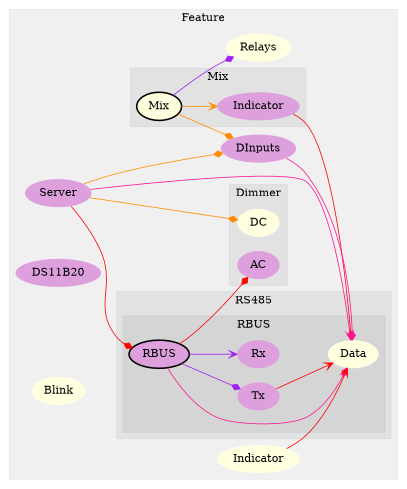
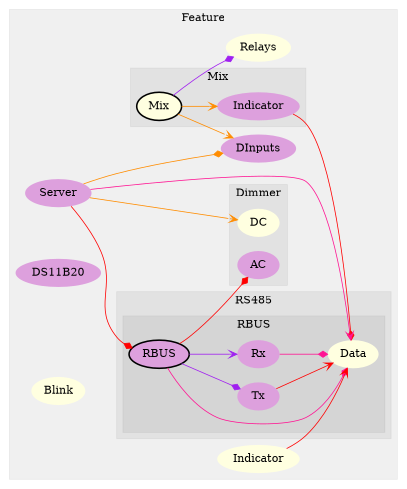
(195, 122) -> (195, 122)
(159, 208) -> (159, 208)
(337, 236) -> (299, 354)
